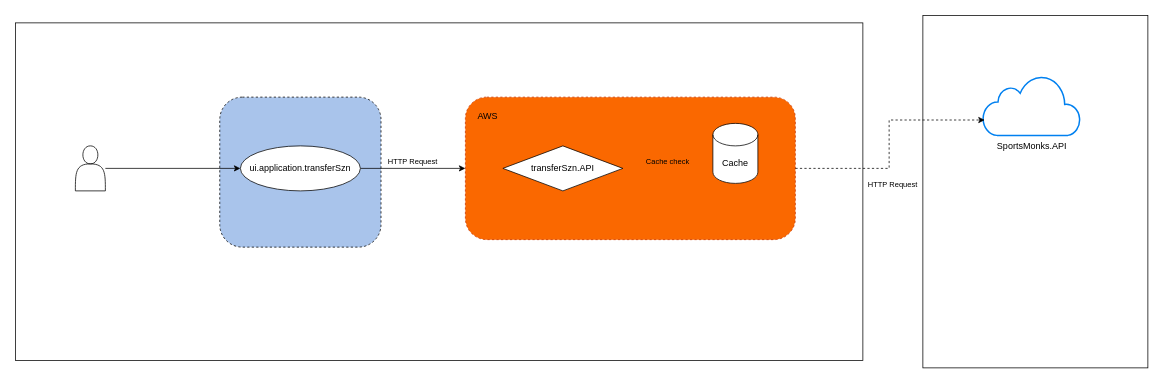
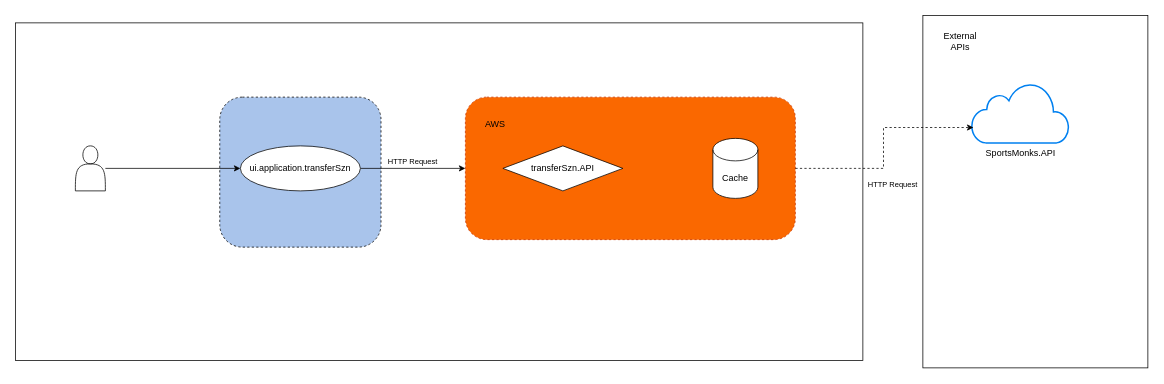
none -> (960, 42)
(1032, 105) -> (1020, 113)
(488, 117) -> (495, 124)
(735, 153) -> (735, 168)
(668, 162) -> none
